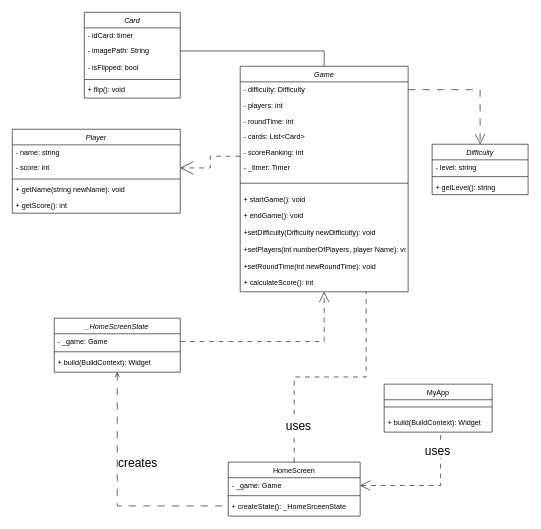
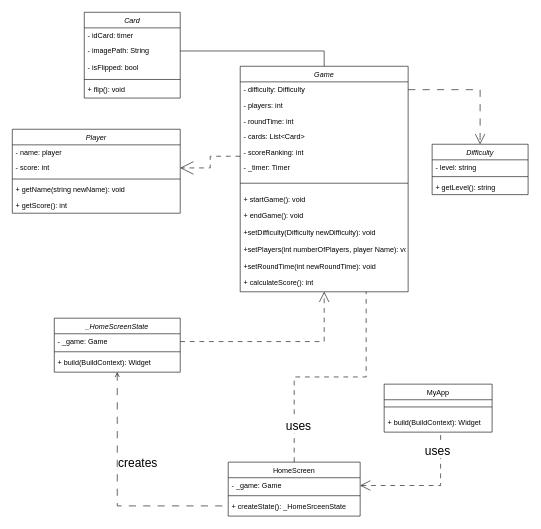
(40, 153) -> (40, 153)
